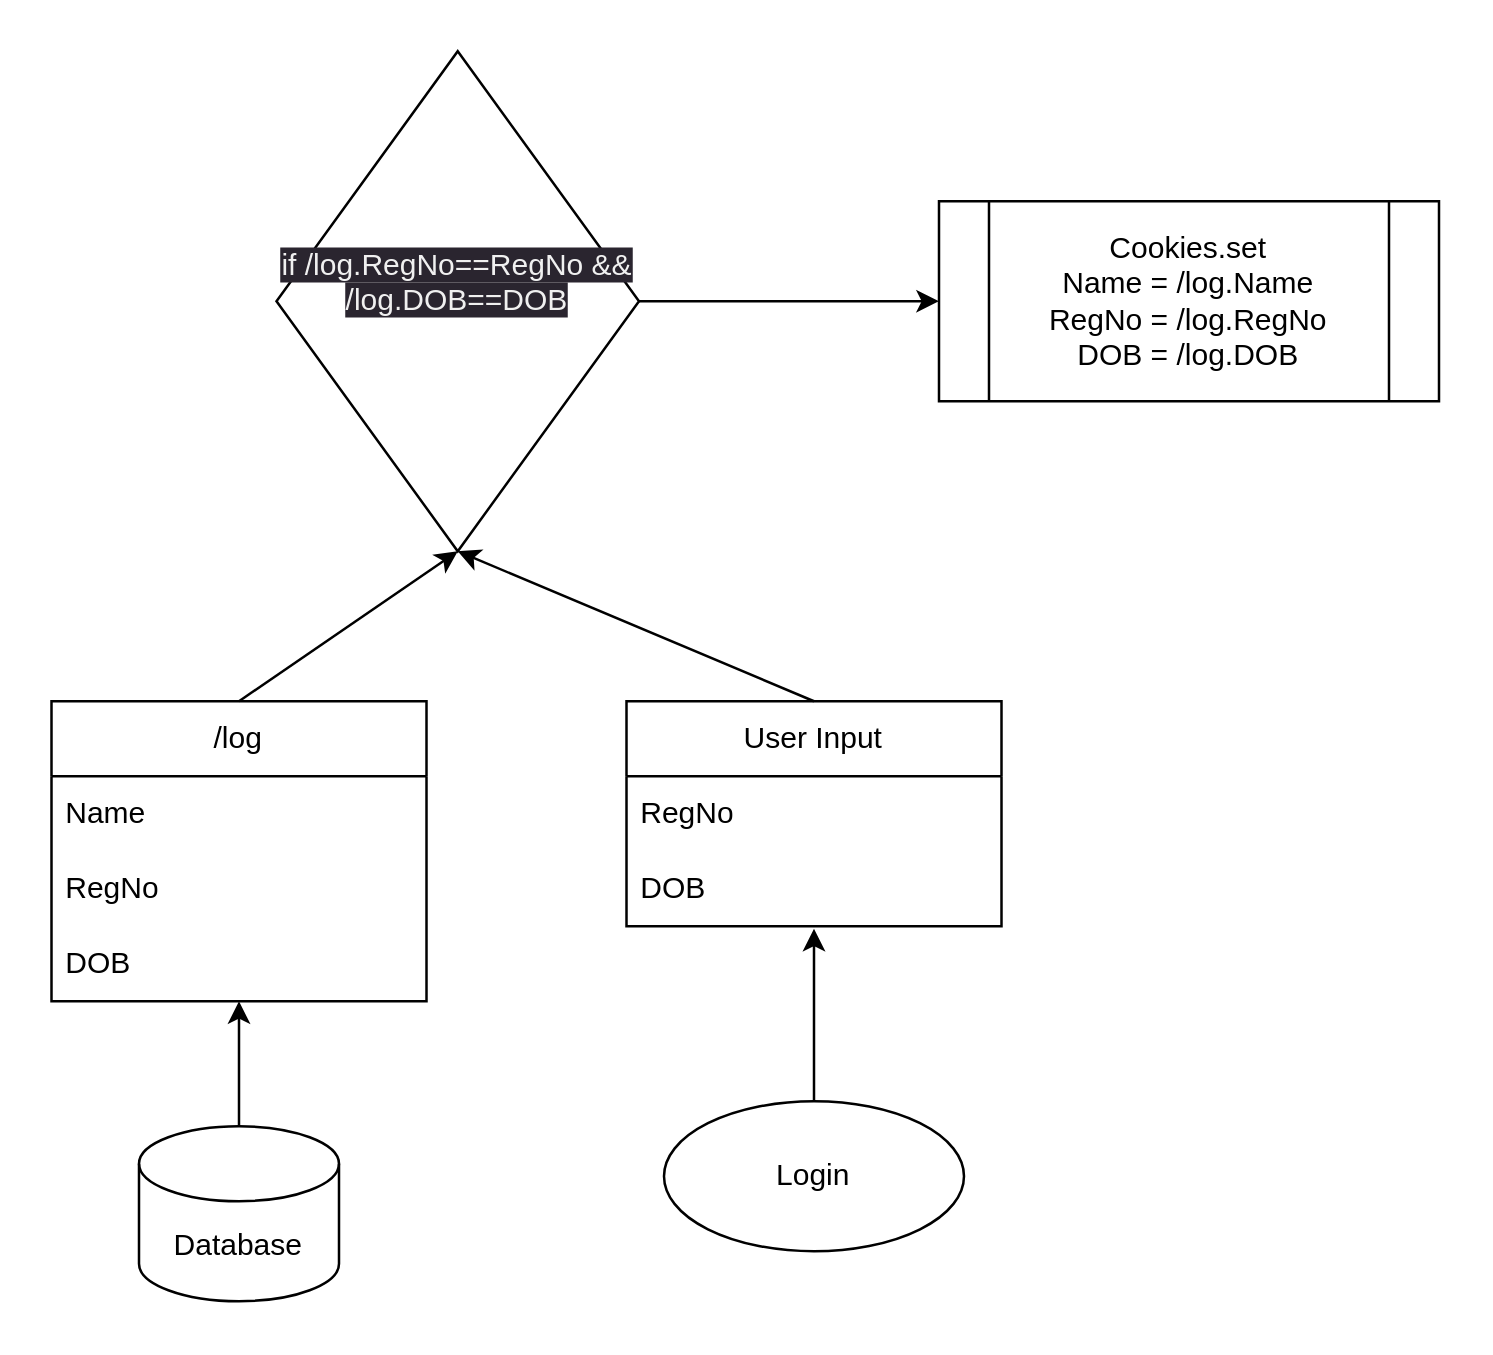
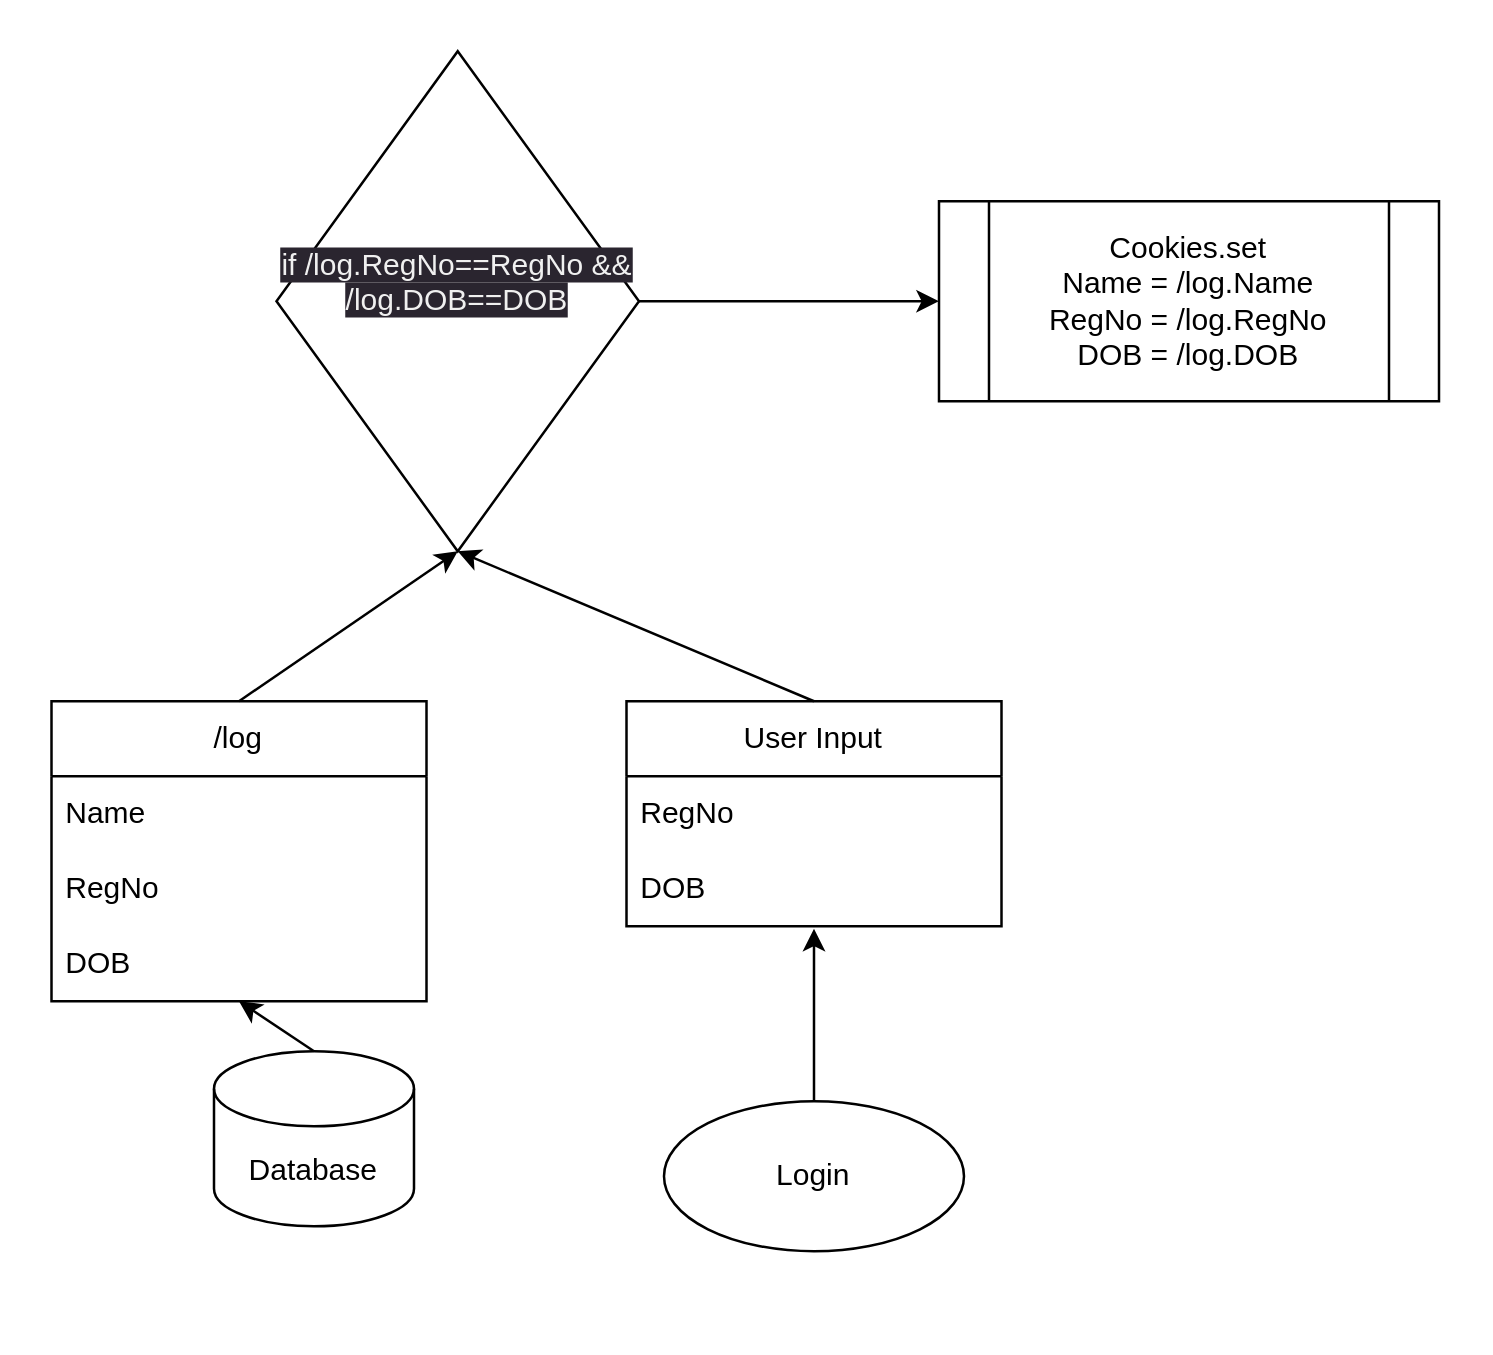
(239, 1214) -> (314, 1139)
